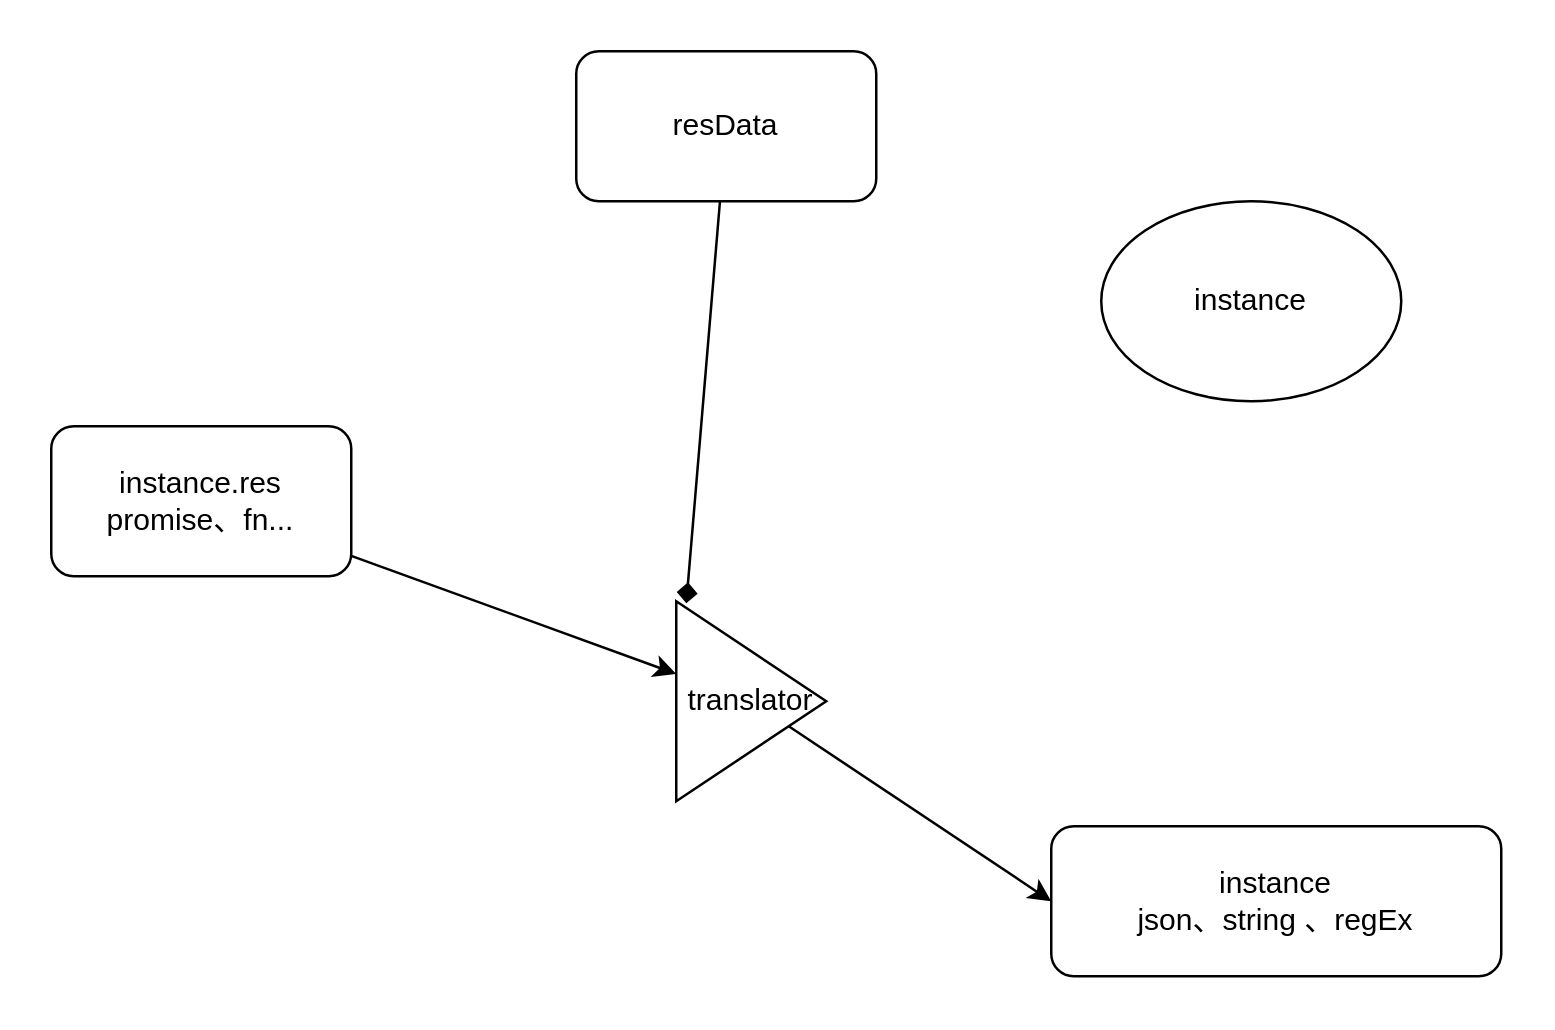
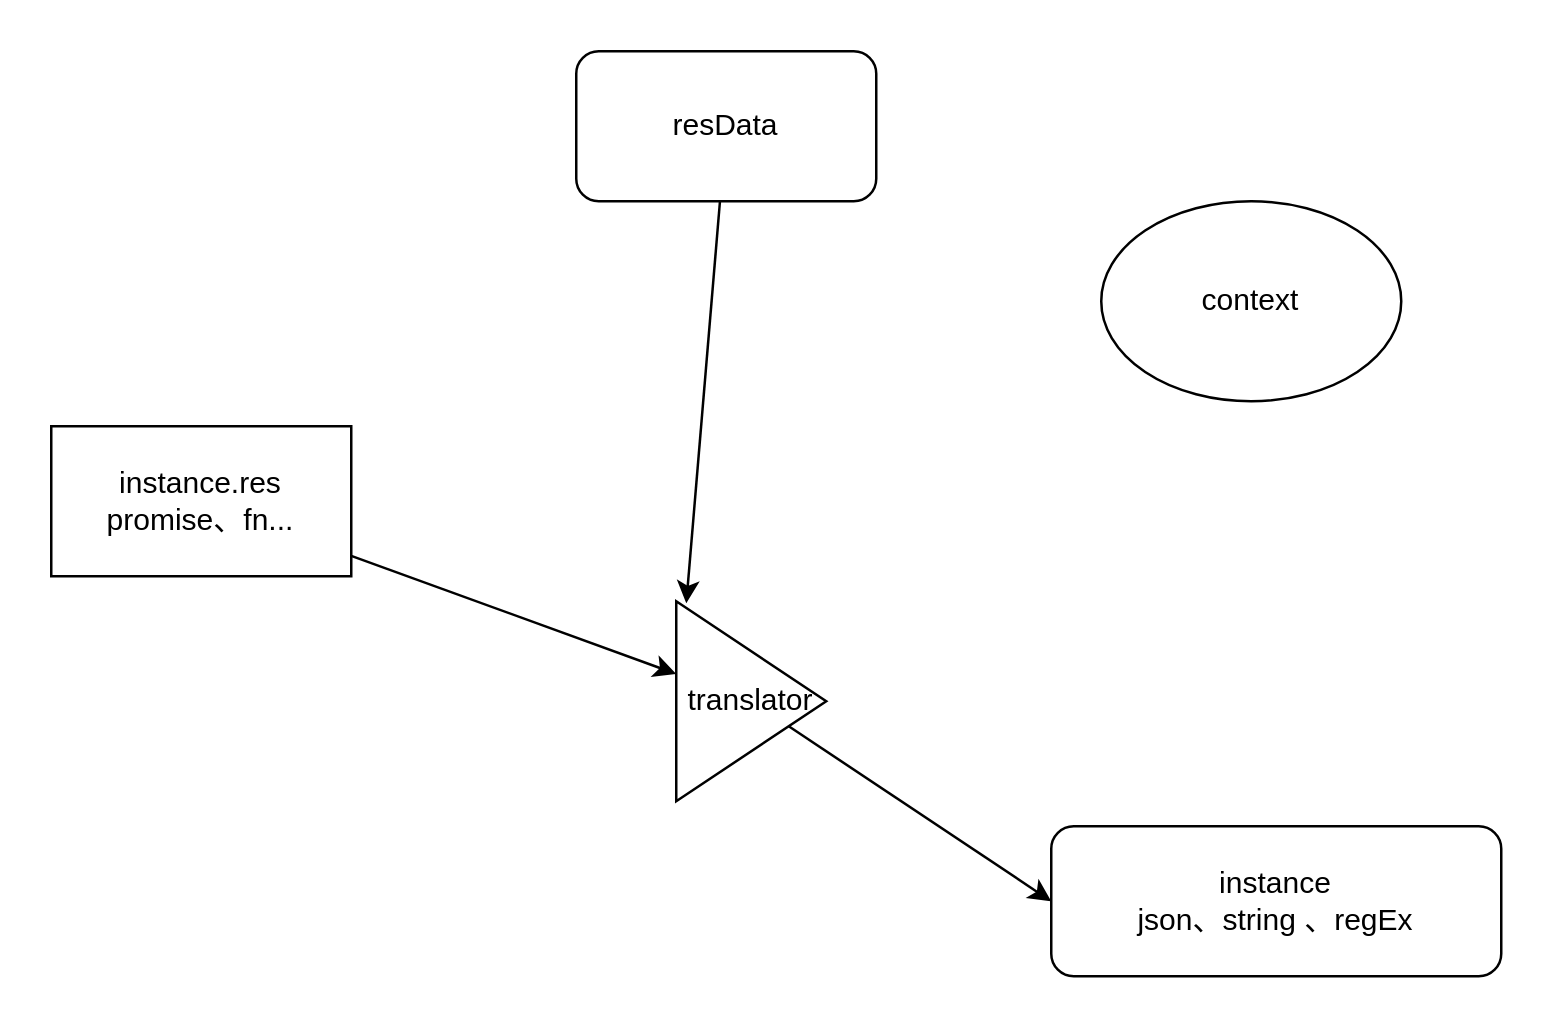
(1251, 301) -> (1251, 301)
(201, 501) -> (201, 501)
(688, 583) -> (688, 584)
